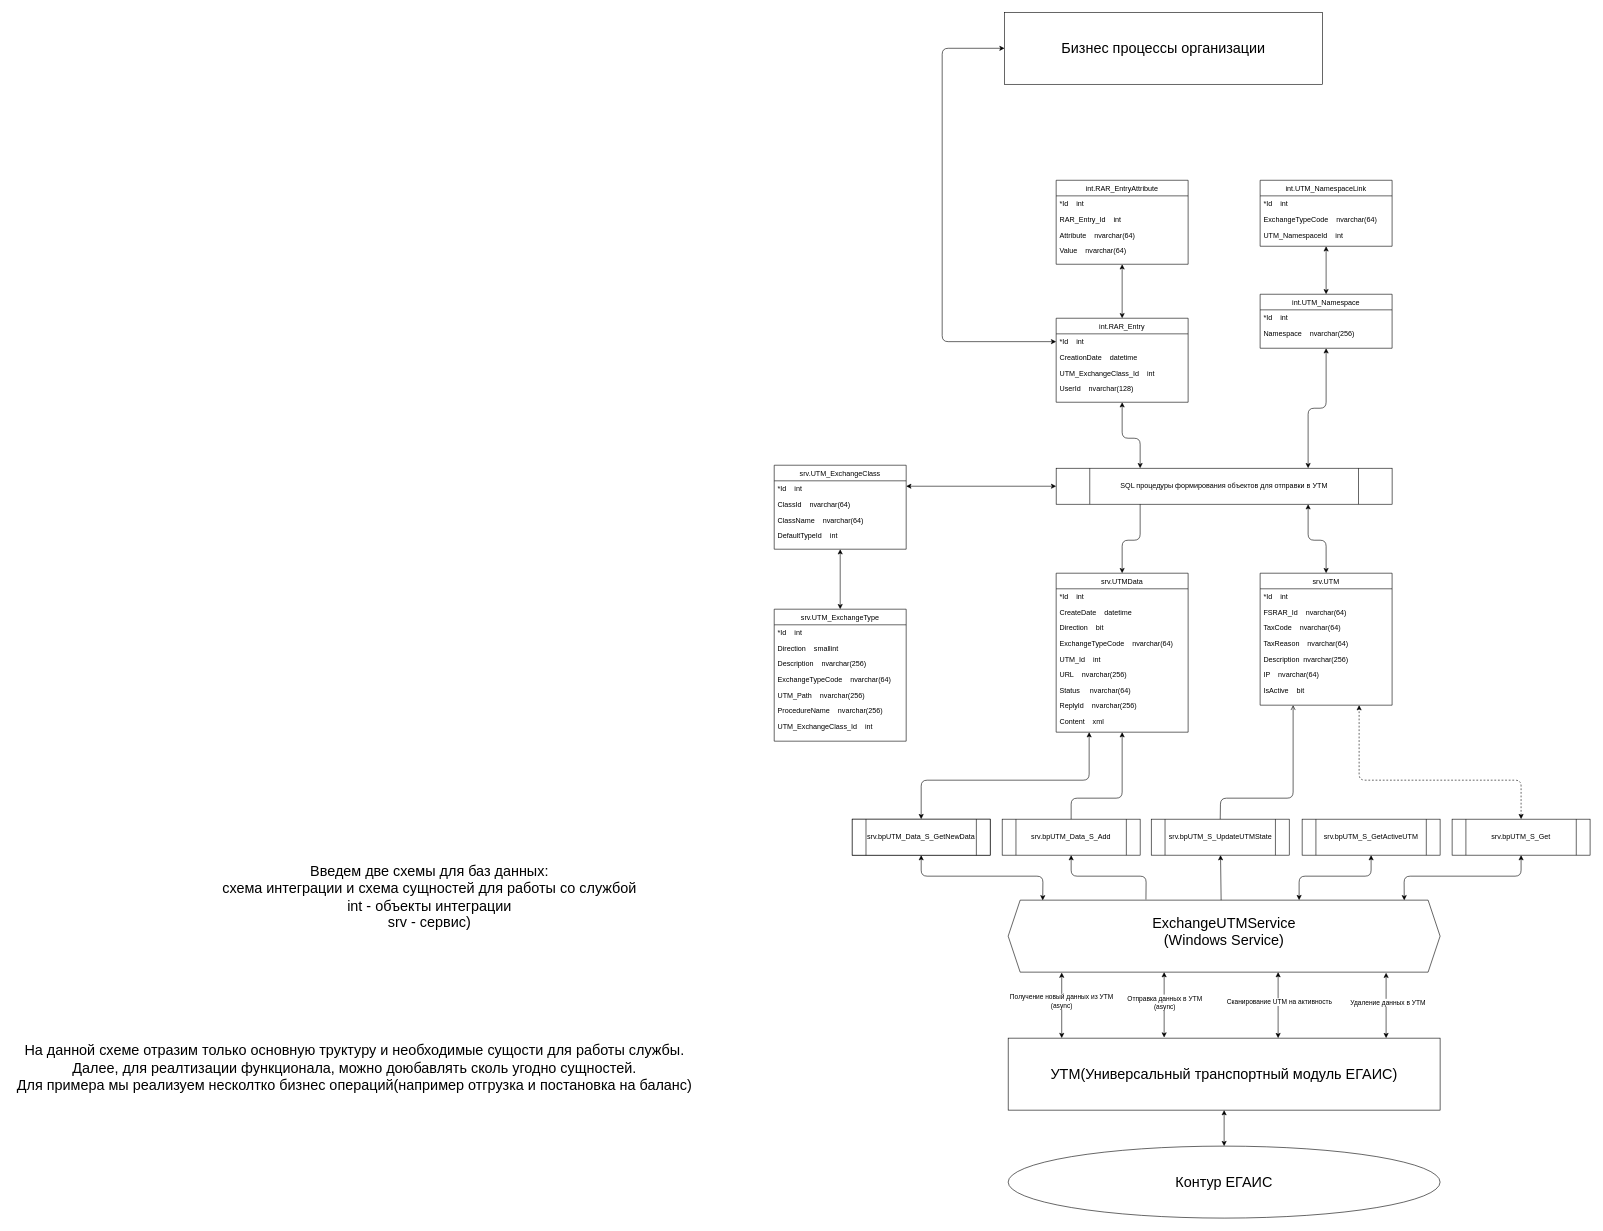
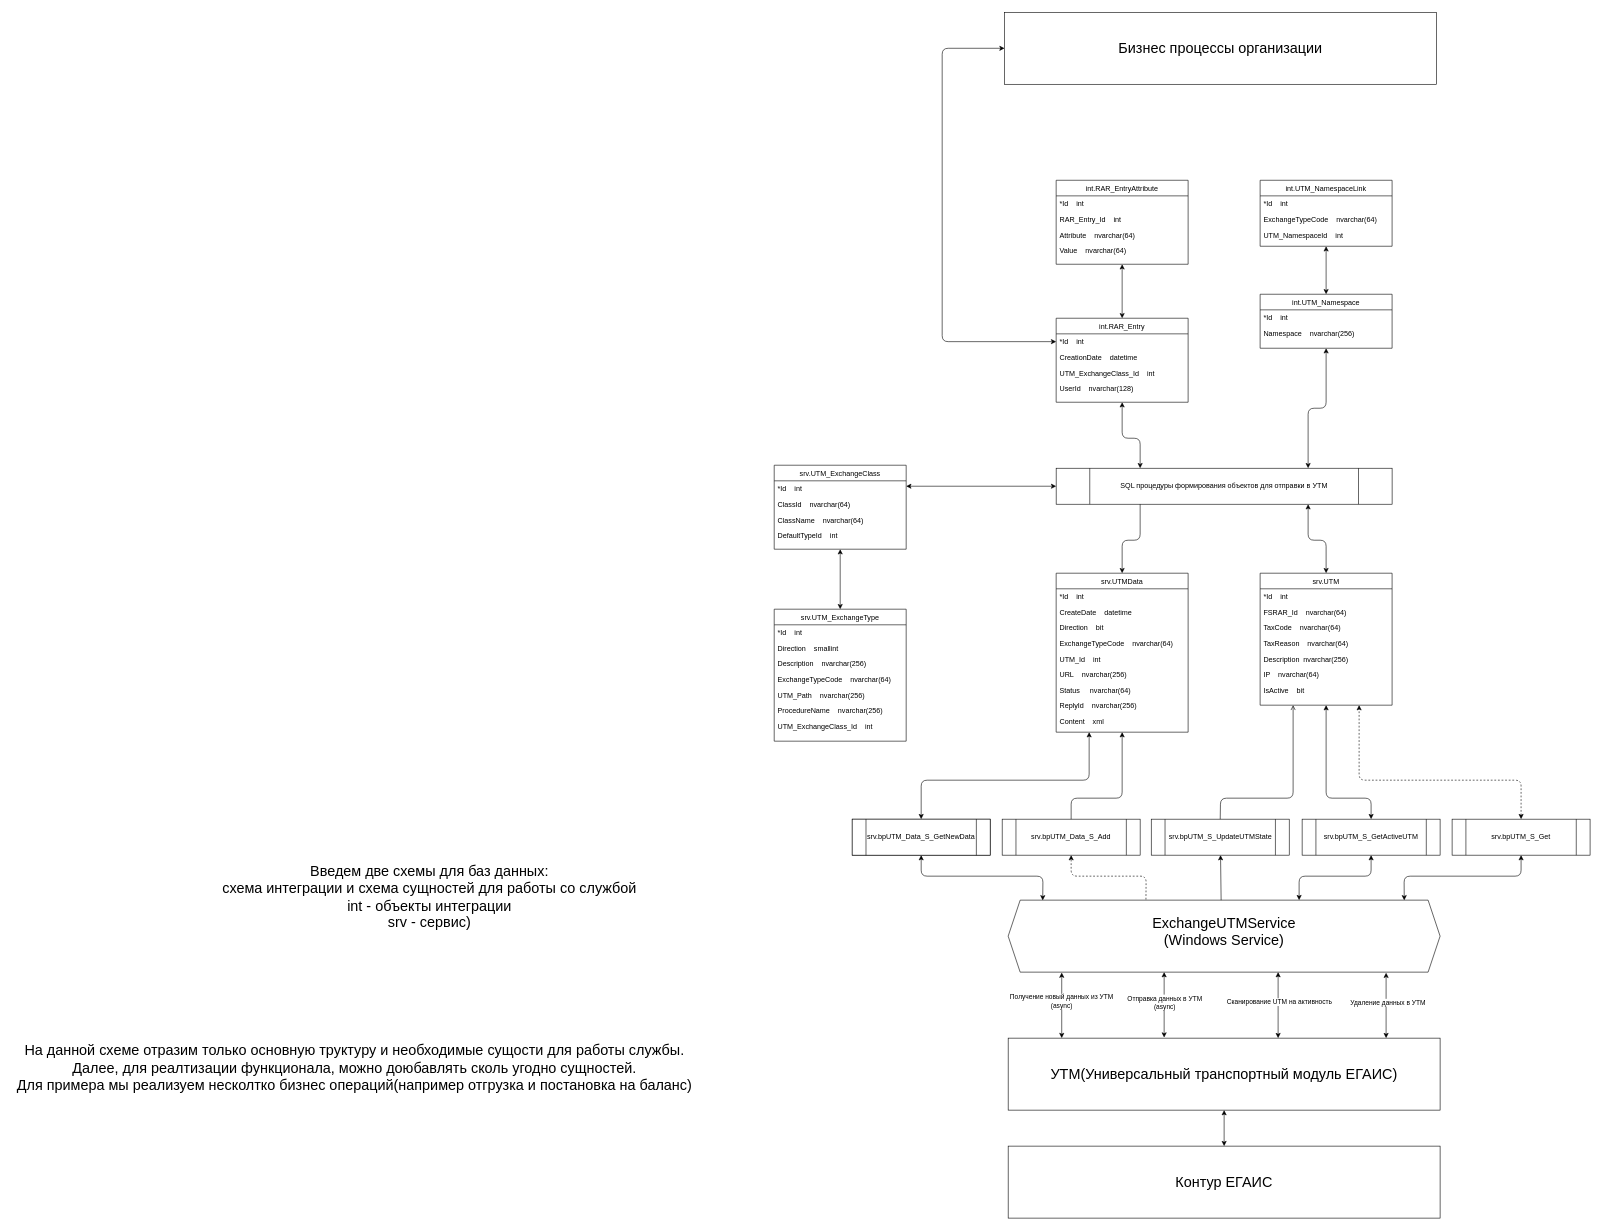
(1164, 48) -> (1221, 48)
none -> (1367, 799)
(1111, 876) -> (1111, 876)
(1224, 1182) -> (1224, 1182)
